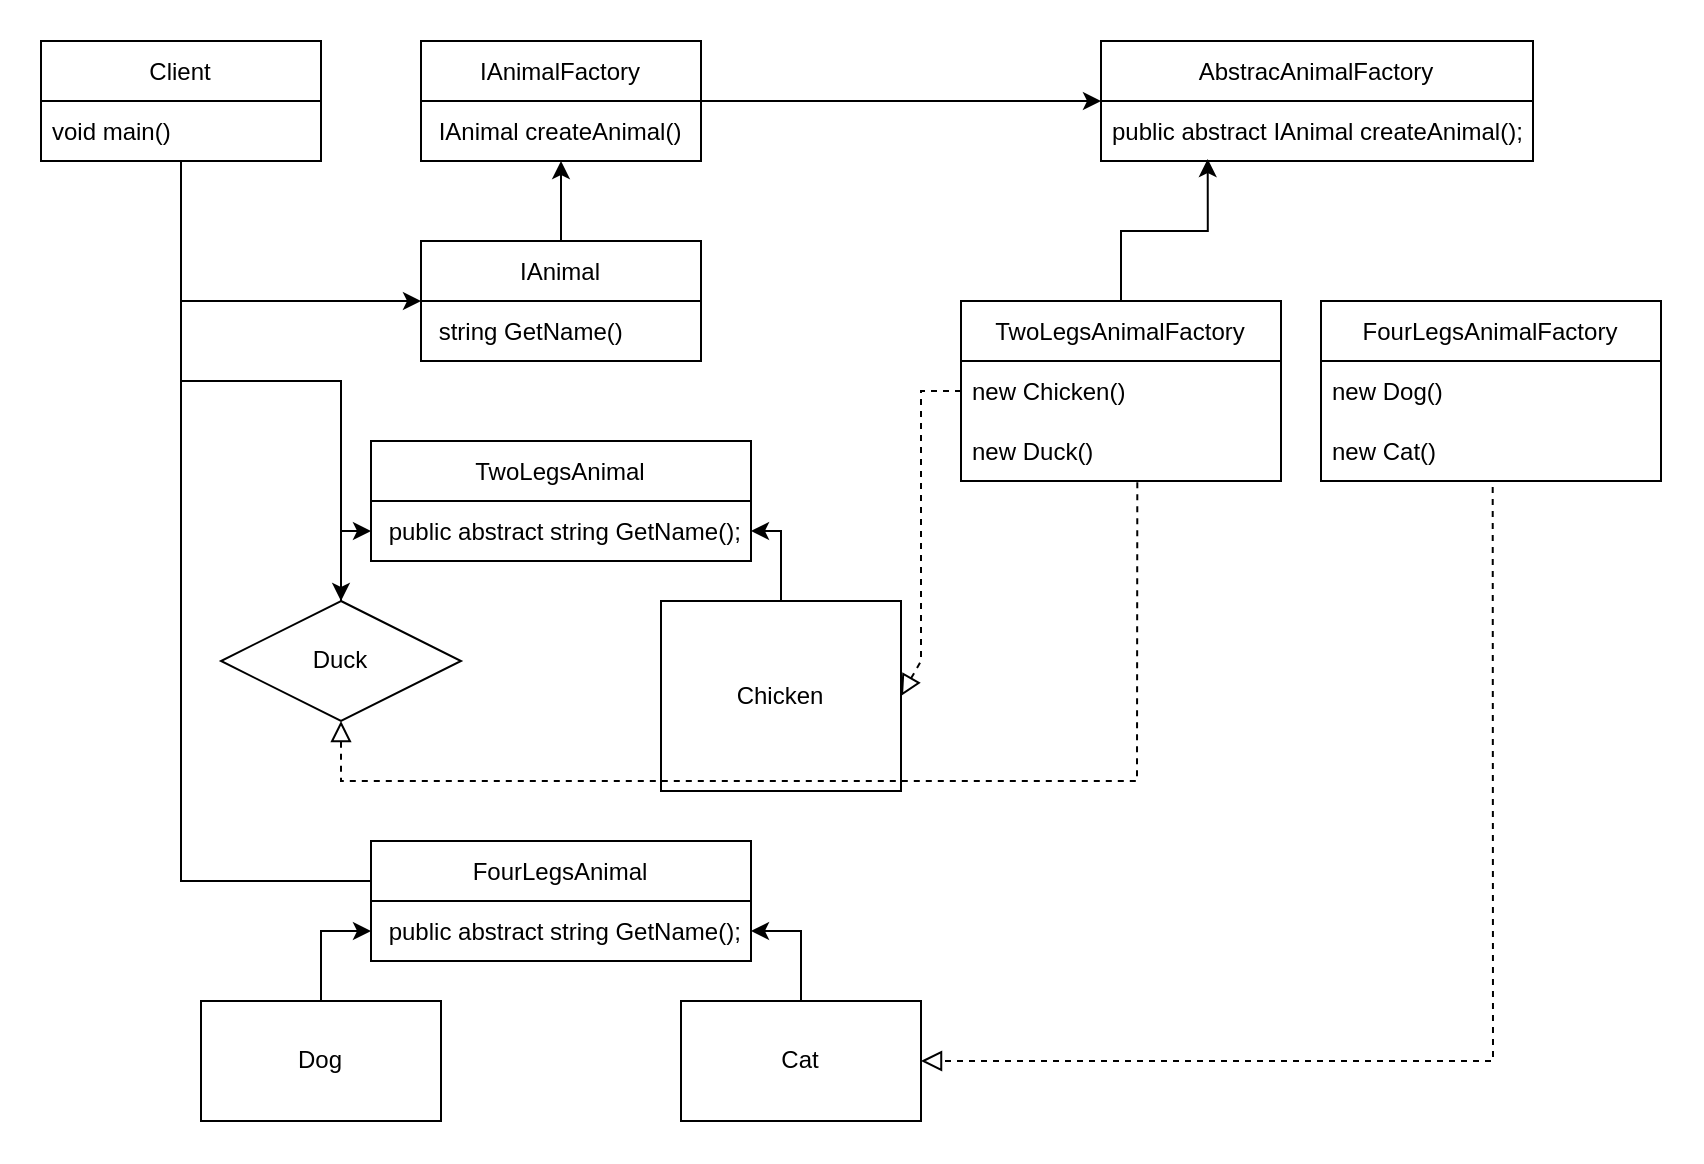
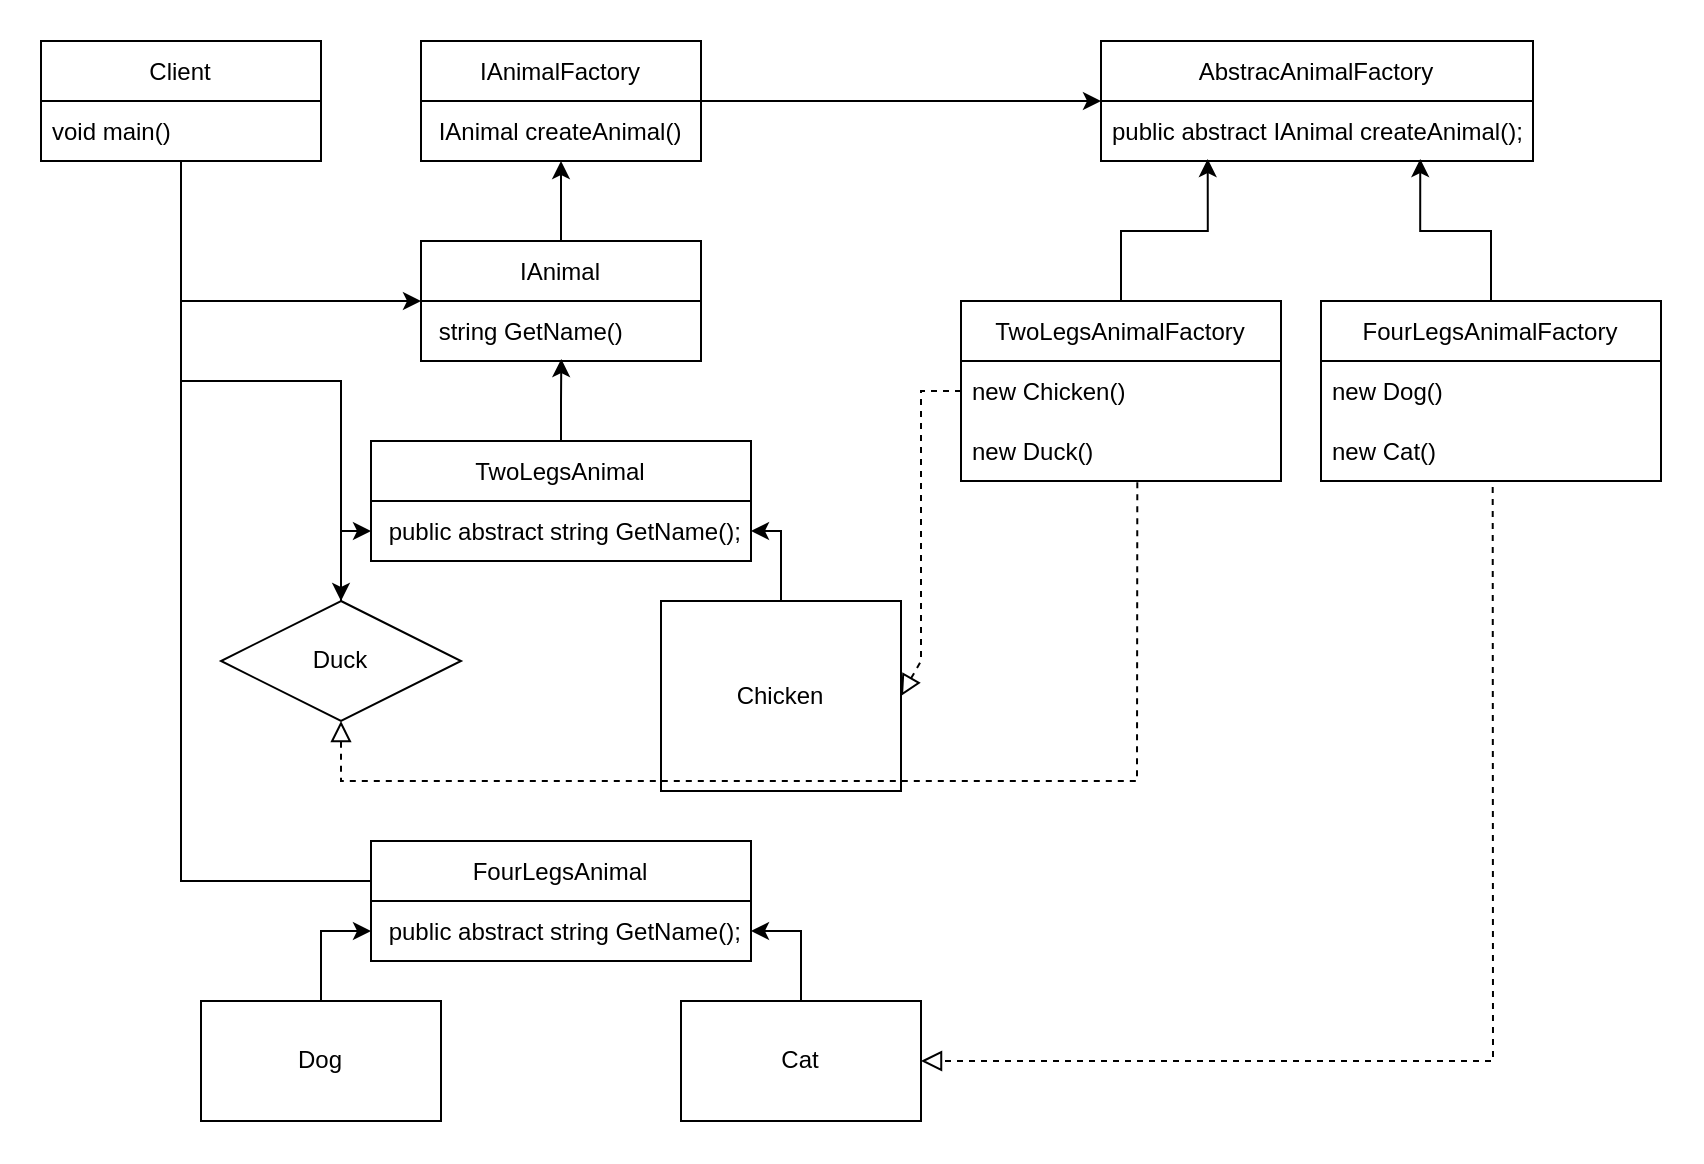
none -> (1462, 231)
none -> (561, 407)
